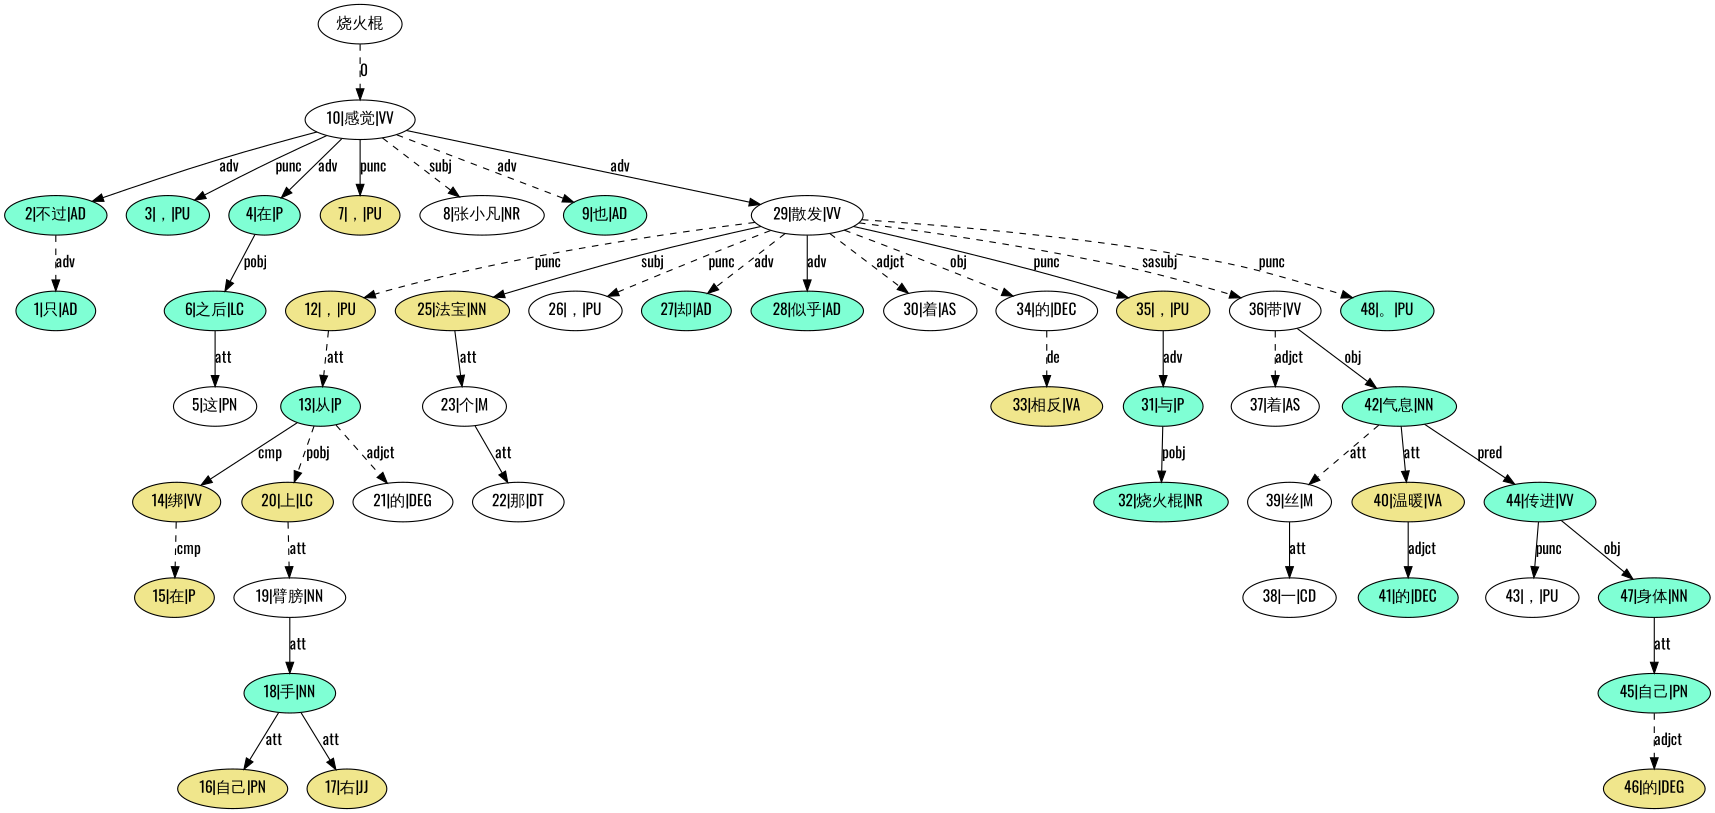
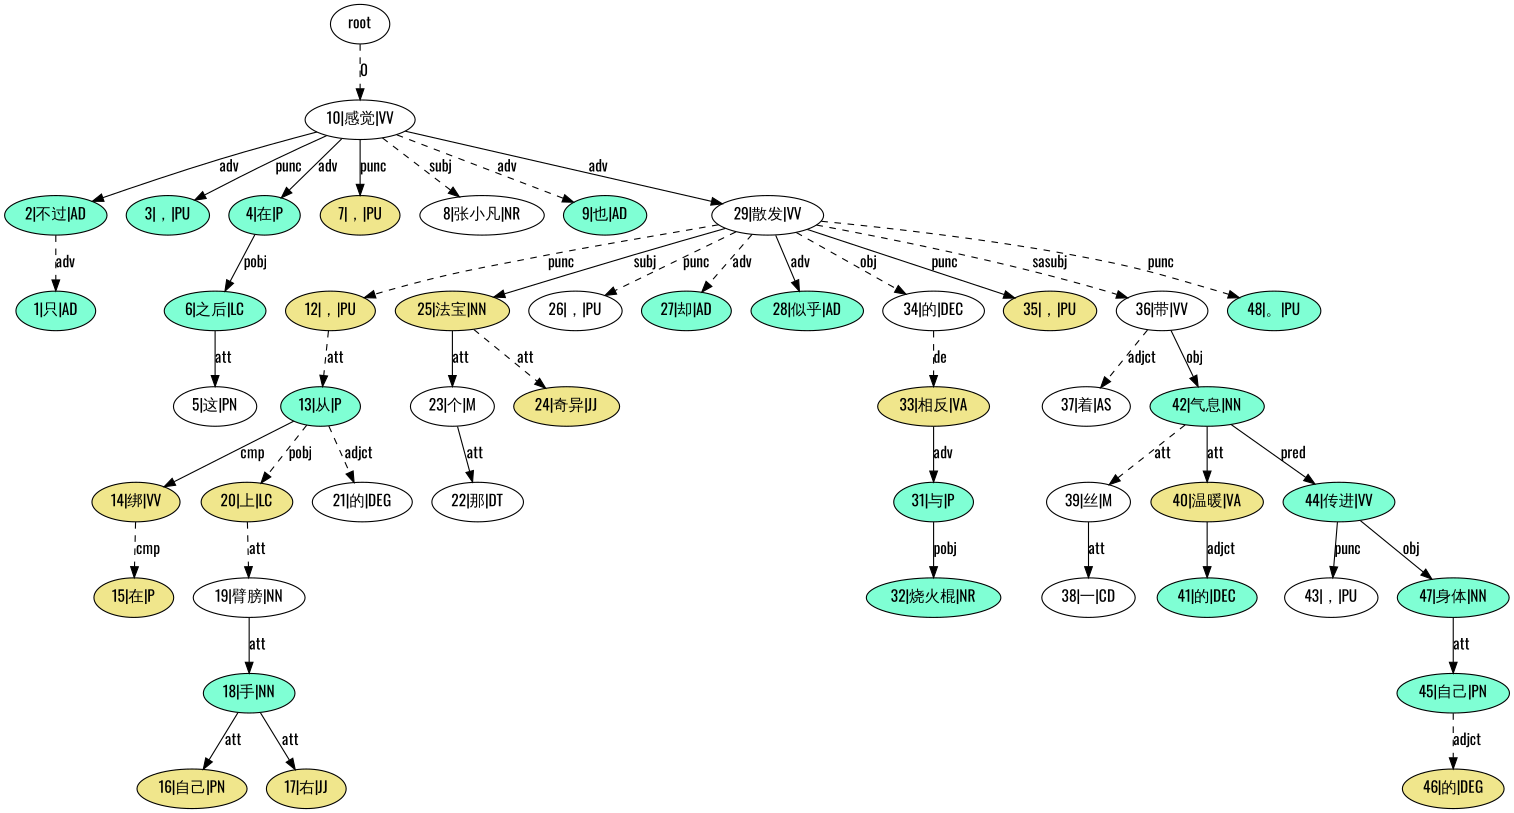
(360, 24) -> (360, 24)
(930, 311) -> none
(1163, 353) -> (934, 449)
none -> (567, 406)
